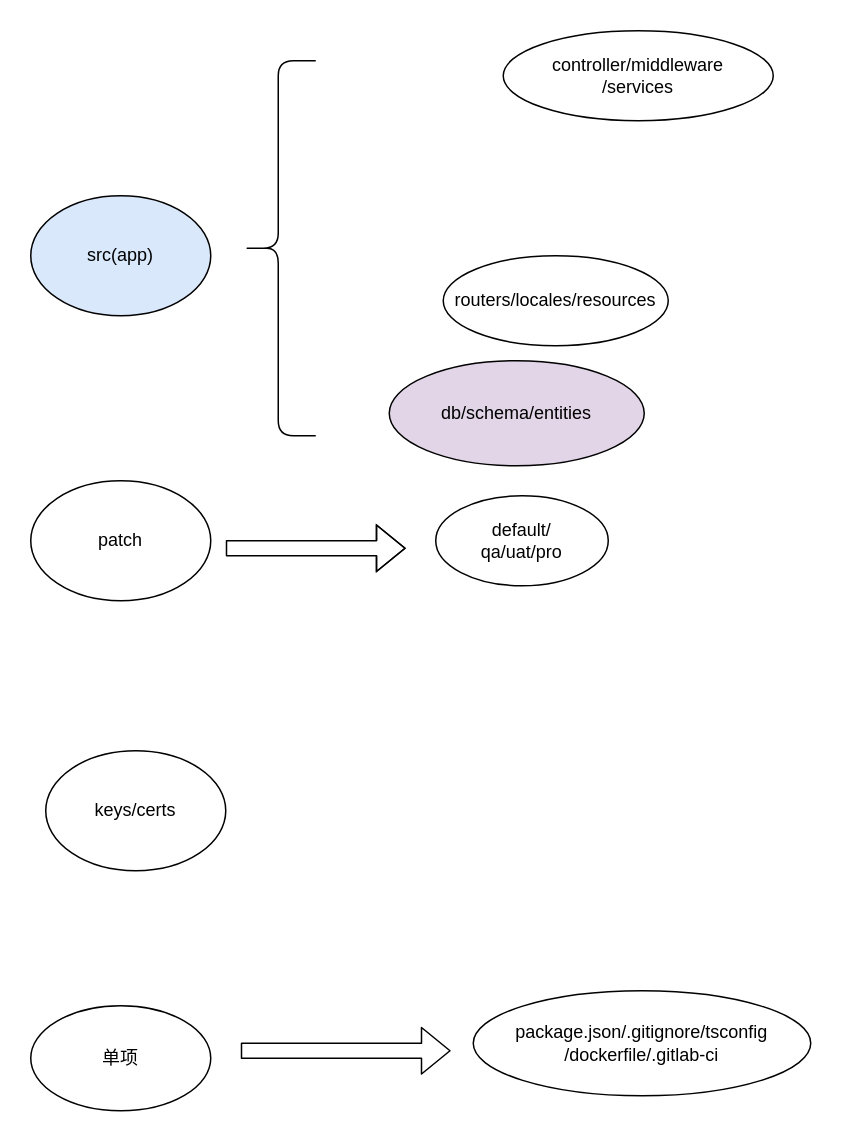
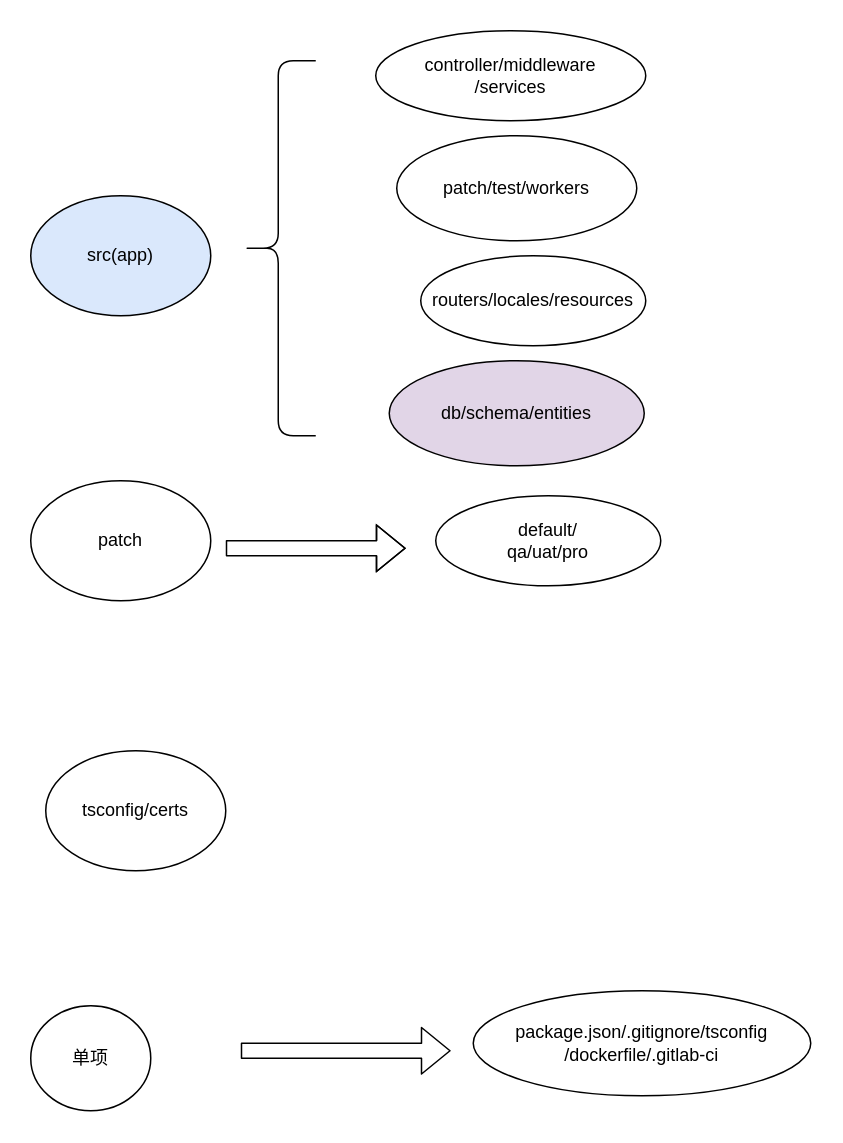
(638, 76) -> (511, 76)
none -> (517, 188)
(556, 301) -> (533, 301)
(522, 541) -> (548, 541)
(136, 811) -> (136, 811)
(121, 1058) -> (91, 1058)
